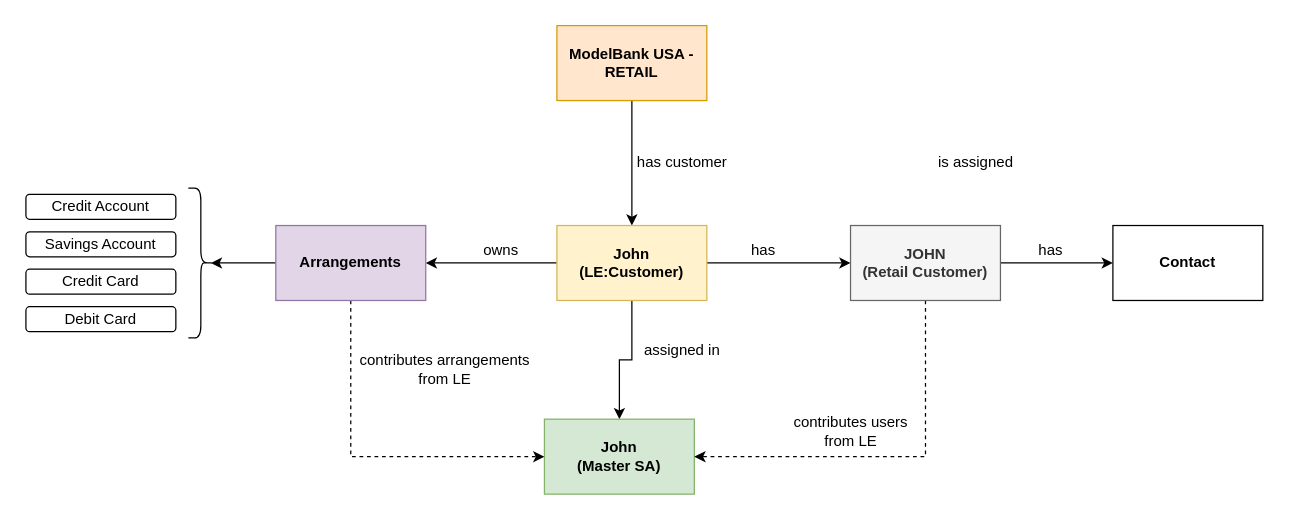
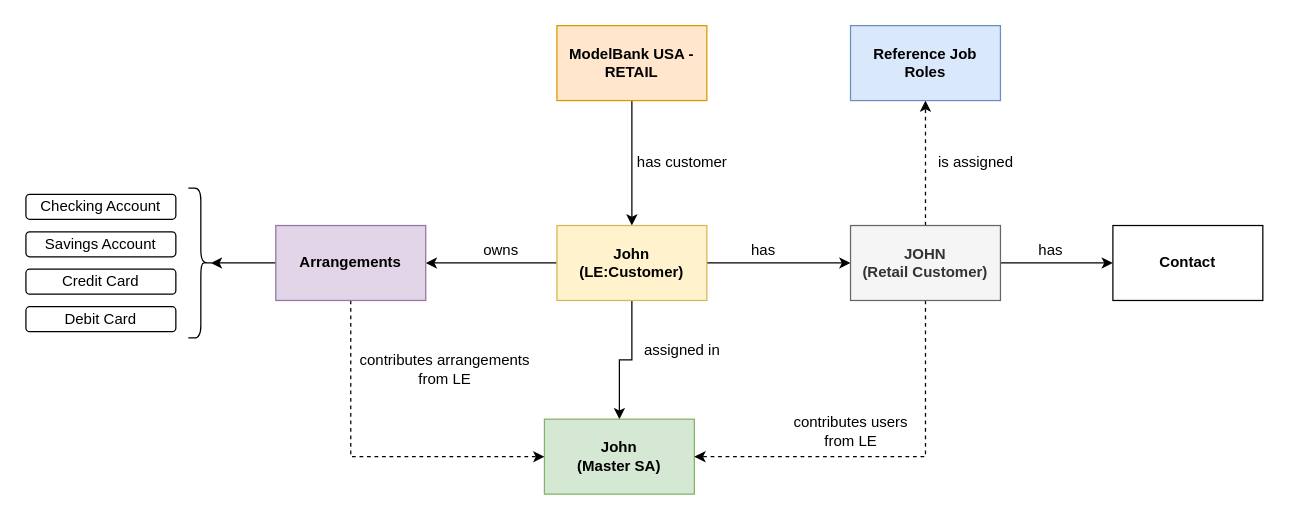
none -> (926, 63)
none -> (926, 168)
(101, 207) -> (101, 207)
